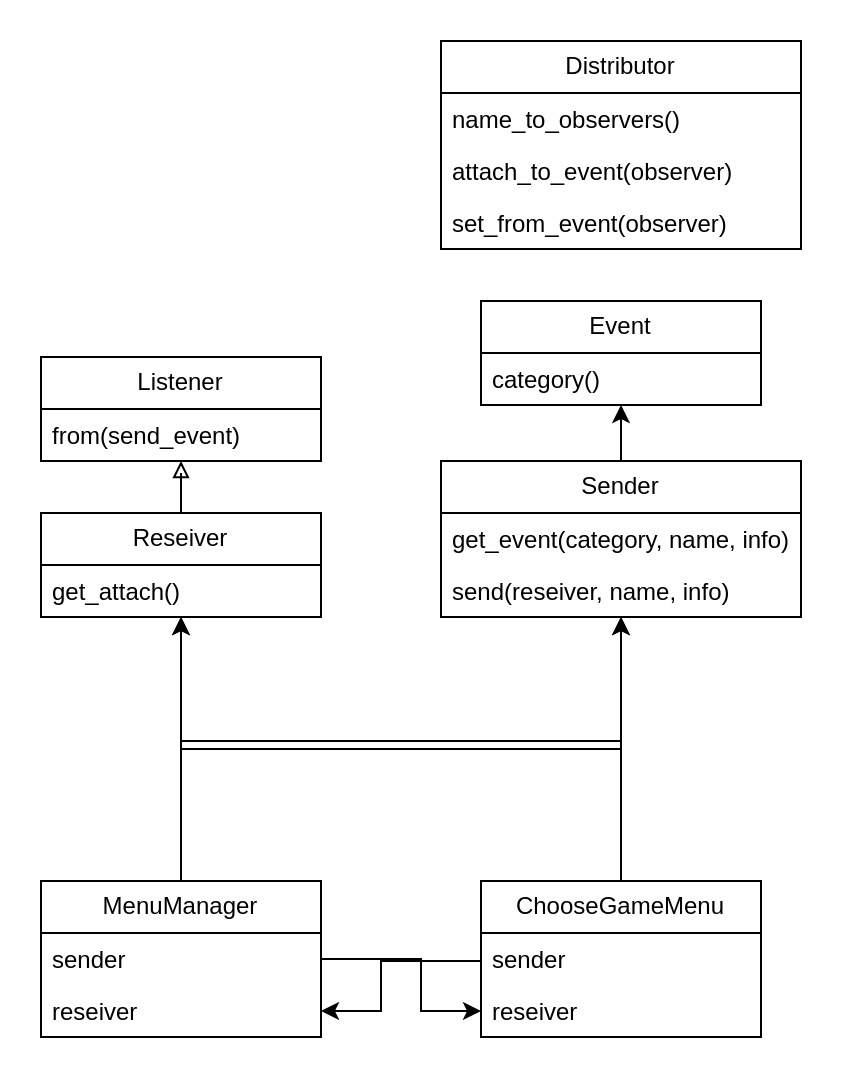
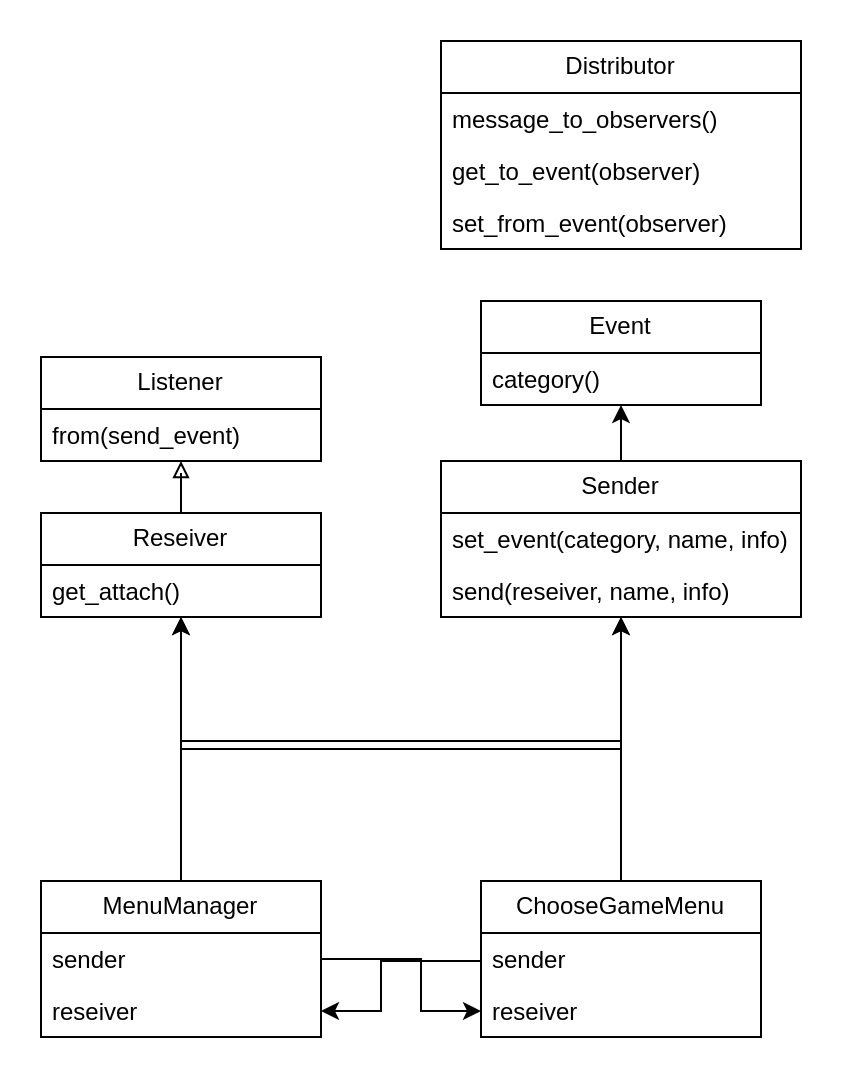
(581, 121) -> (601, 121)
(621, 173) -> (601, 173)
(623, 556) -> (623, 556)
